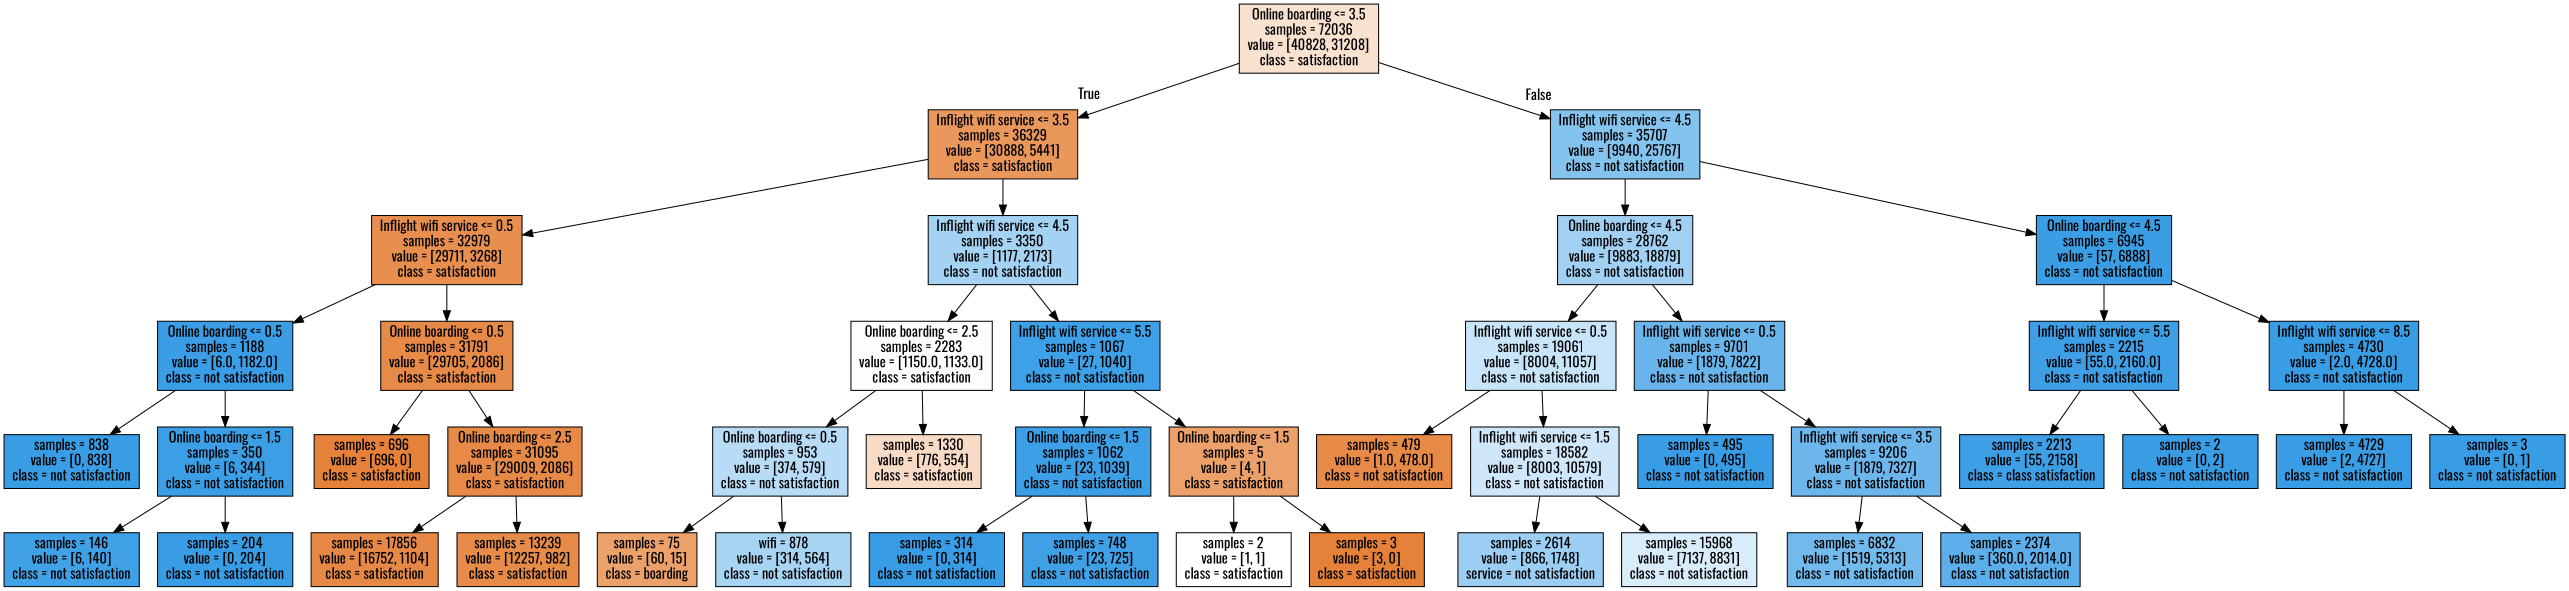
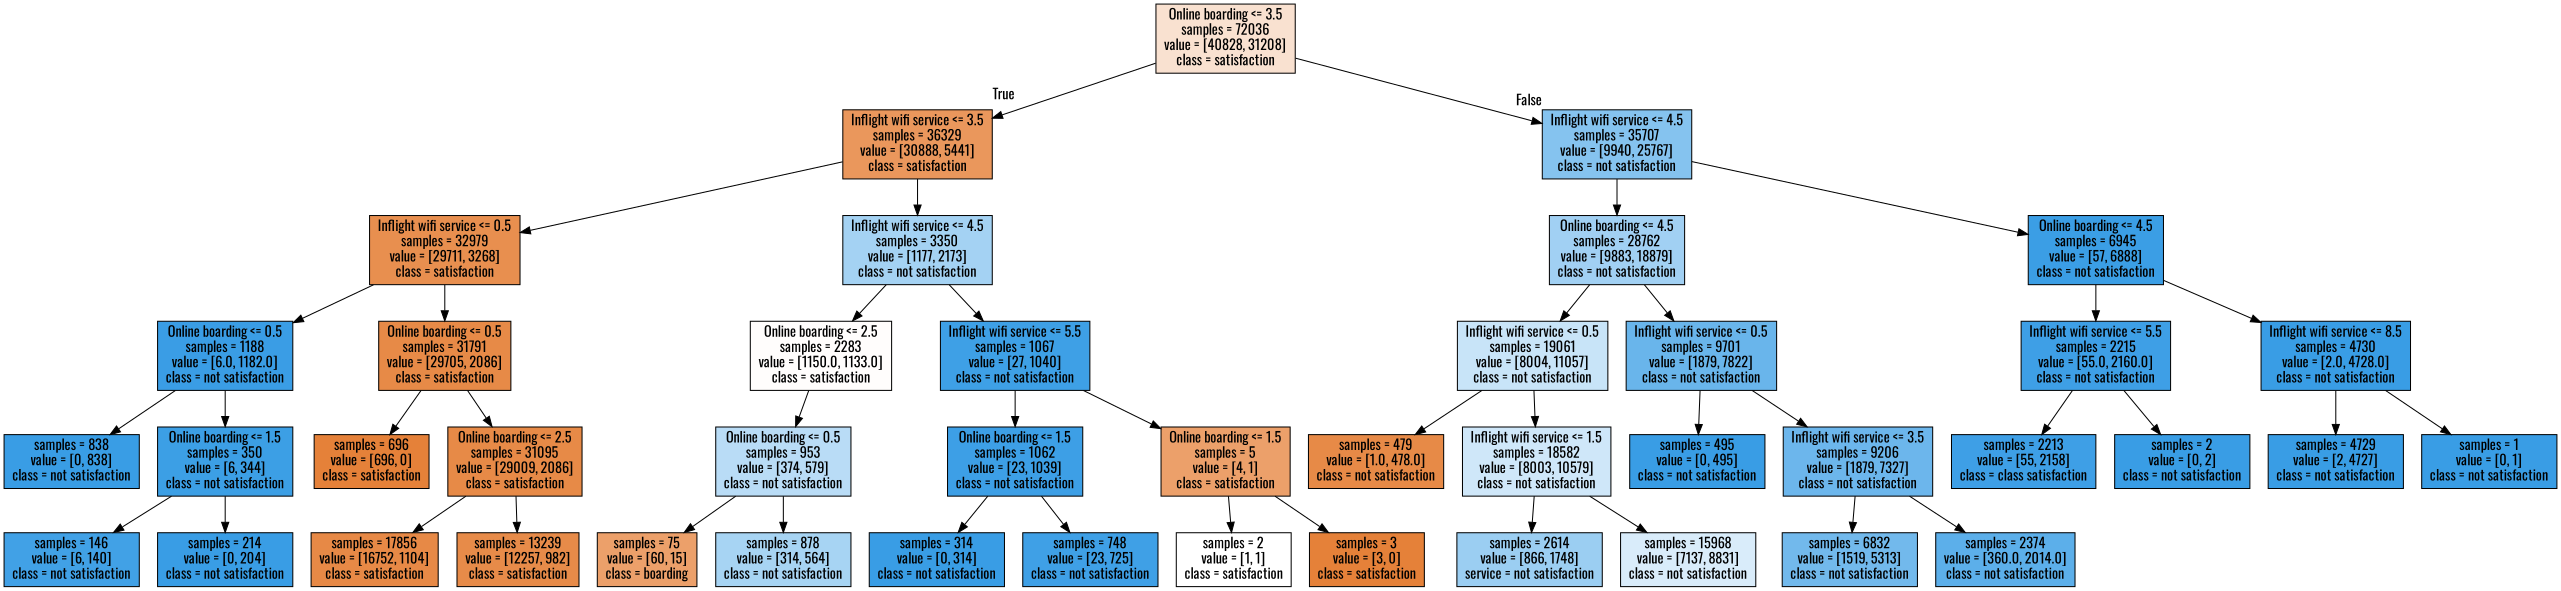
(924, 462) -> none
(2497, 462) -> (2489, 462)
(225, 560) -> (225, 560)
(783, 560) -> (783, 560)
